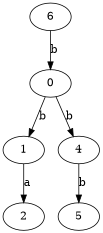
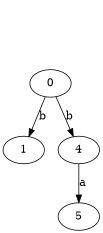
(51, 17) -> none
(83, 183) -> (83, 183)
(24, 217) -> none
